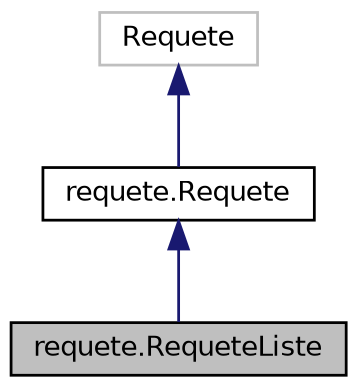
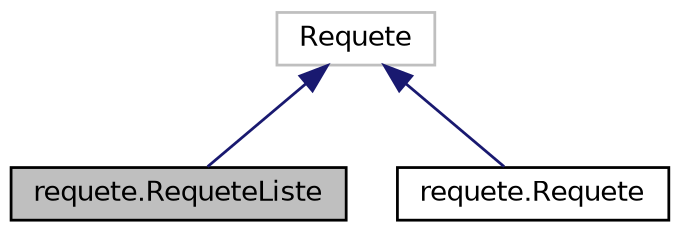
(179, 286) -> (257, 125)
